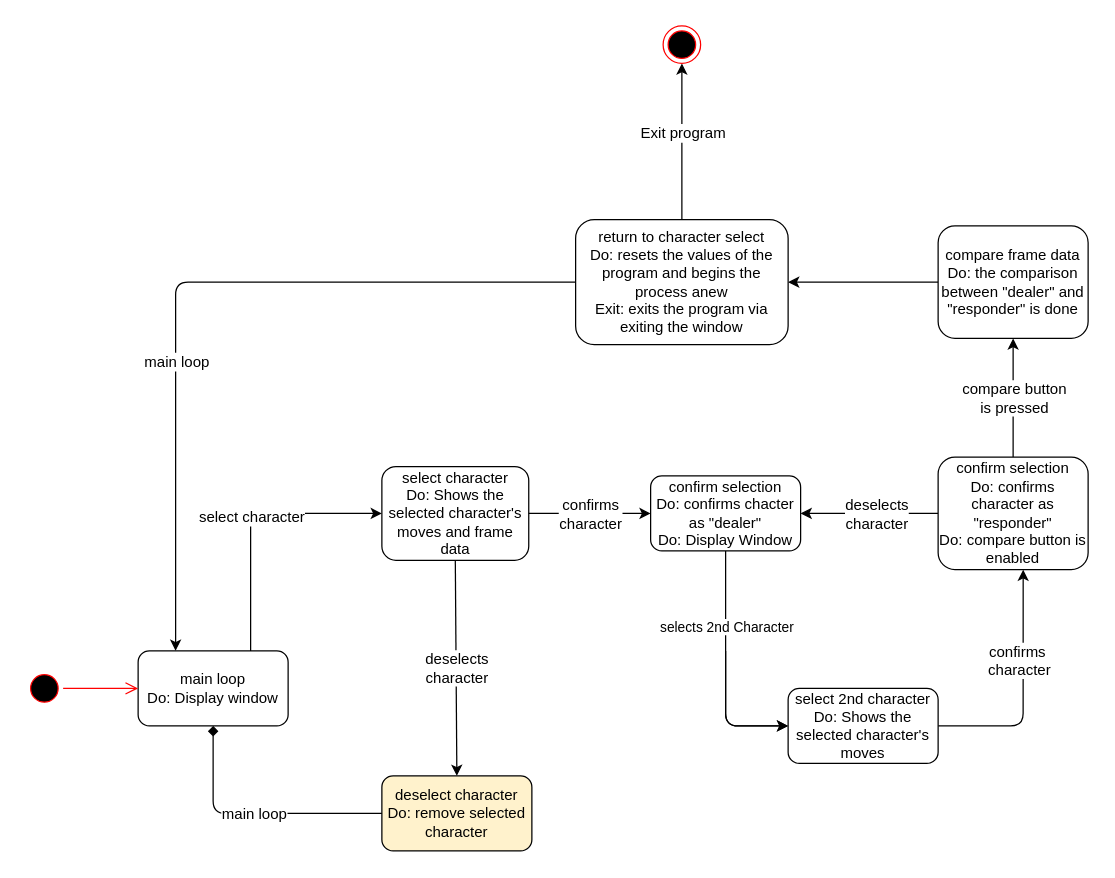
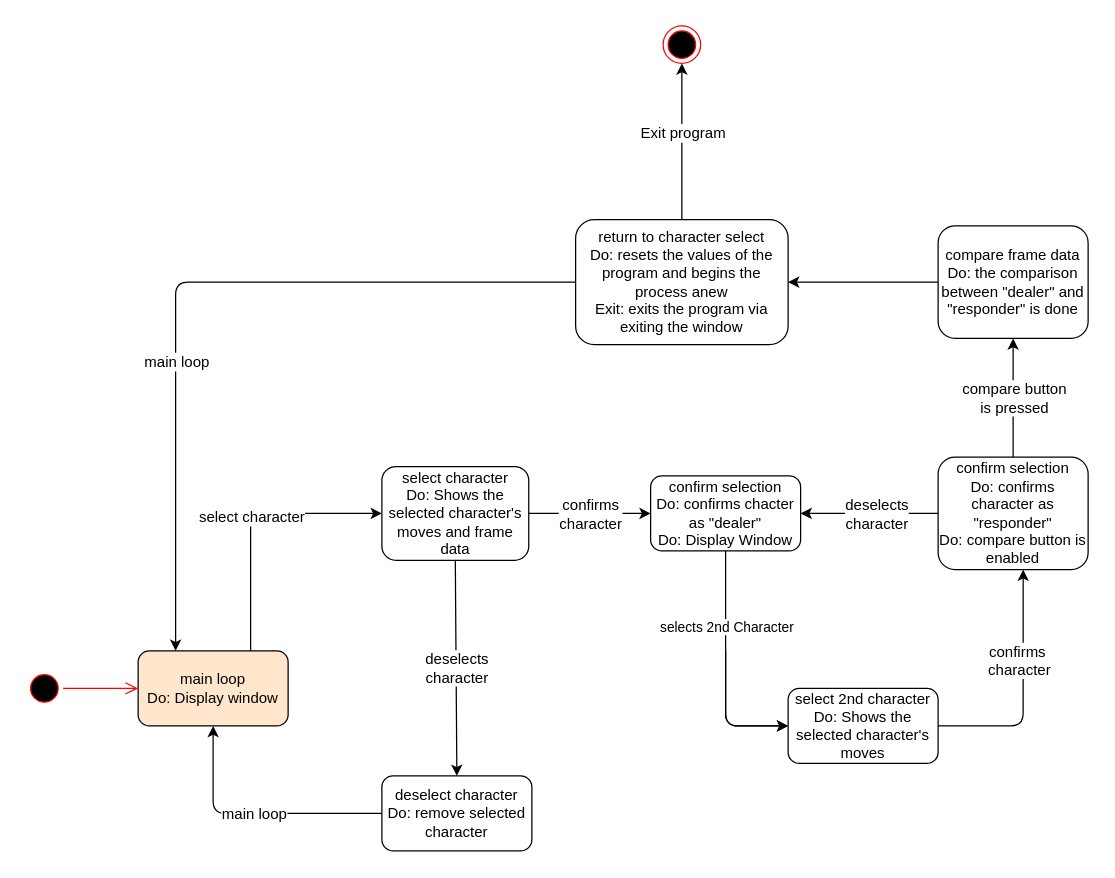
(213, 688) -> (213, 688)
(213, 736) -> (213, 736)
(457, 813) -> (457, 813)
